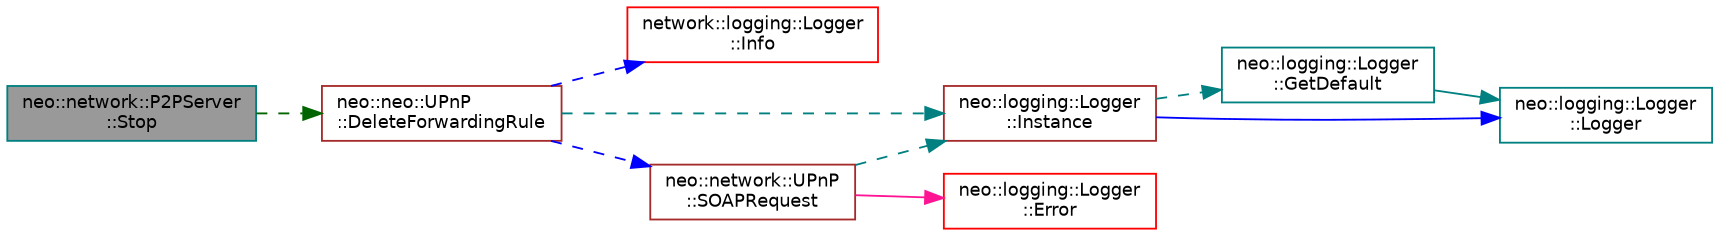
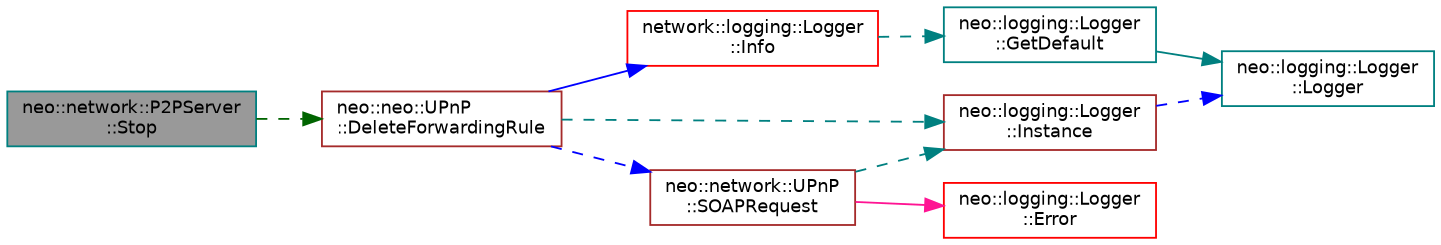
(588, 76) -> (588, 81)
(1180, 96) -> (902, 37)
(1319, 120) -> (1180, 102)
